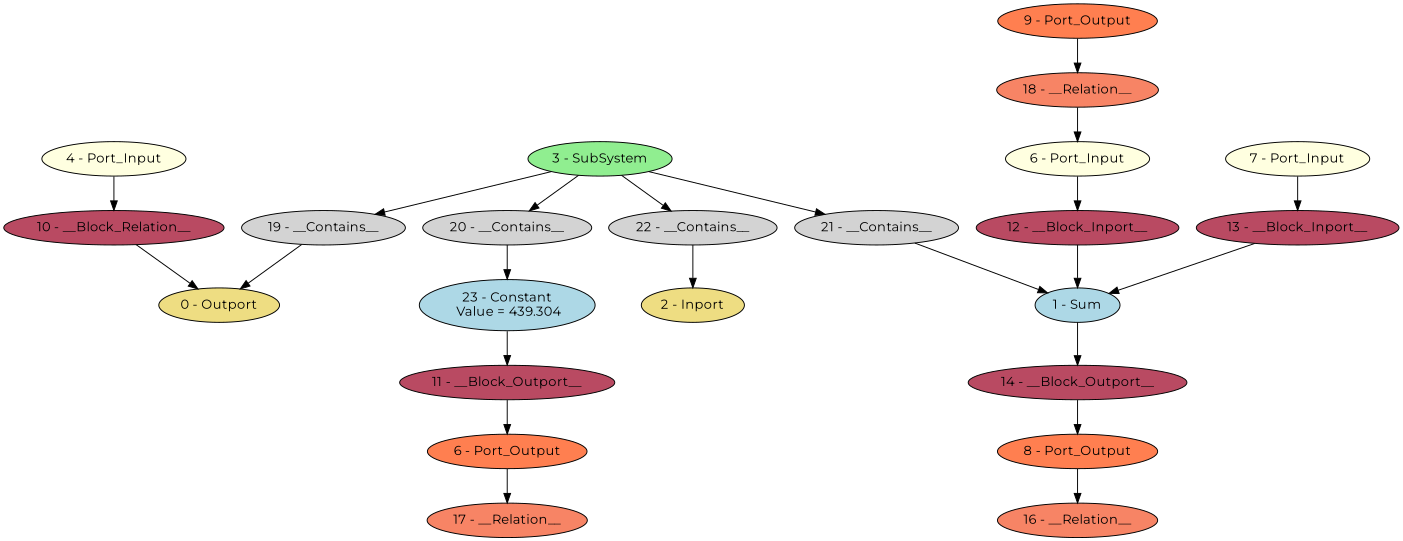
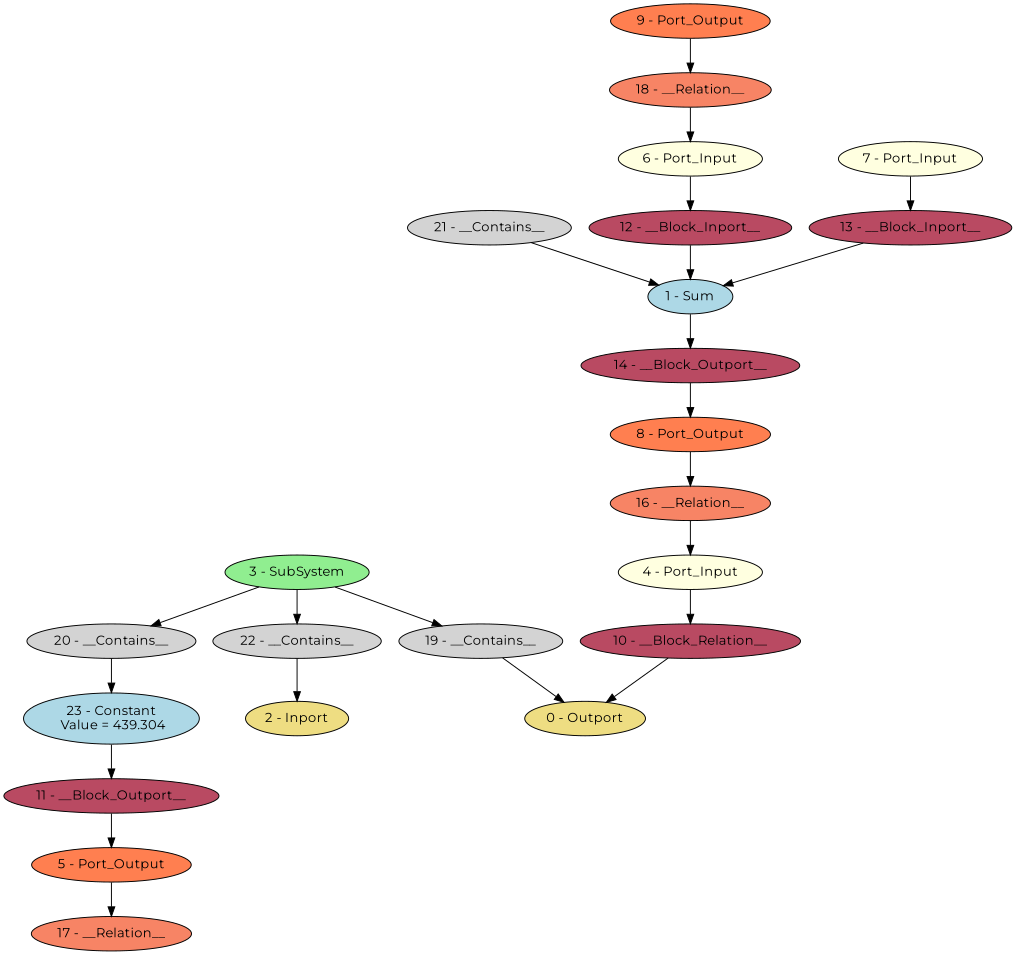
(732, 192) -> none
(507, 451) -> (111, 865)
none -> (690, 533)
